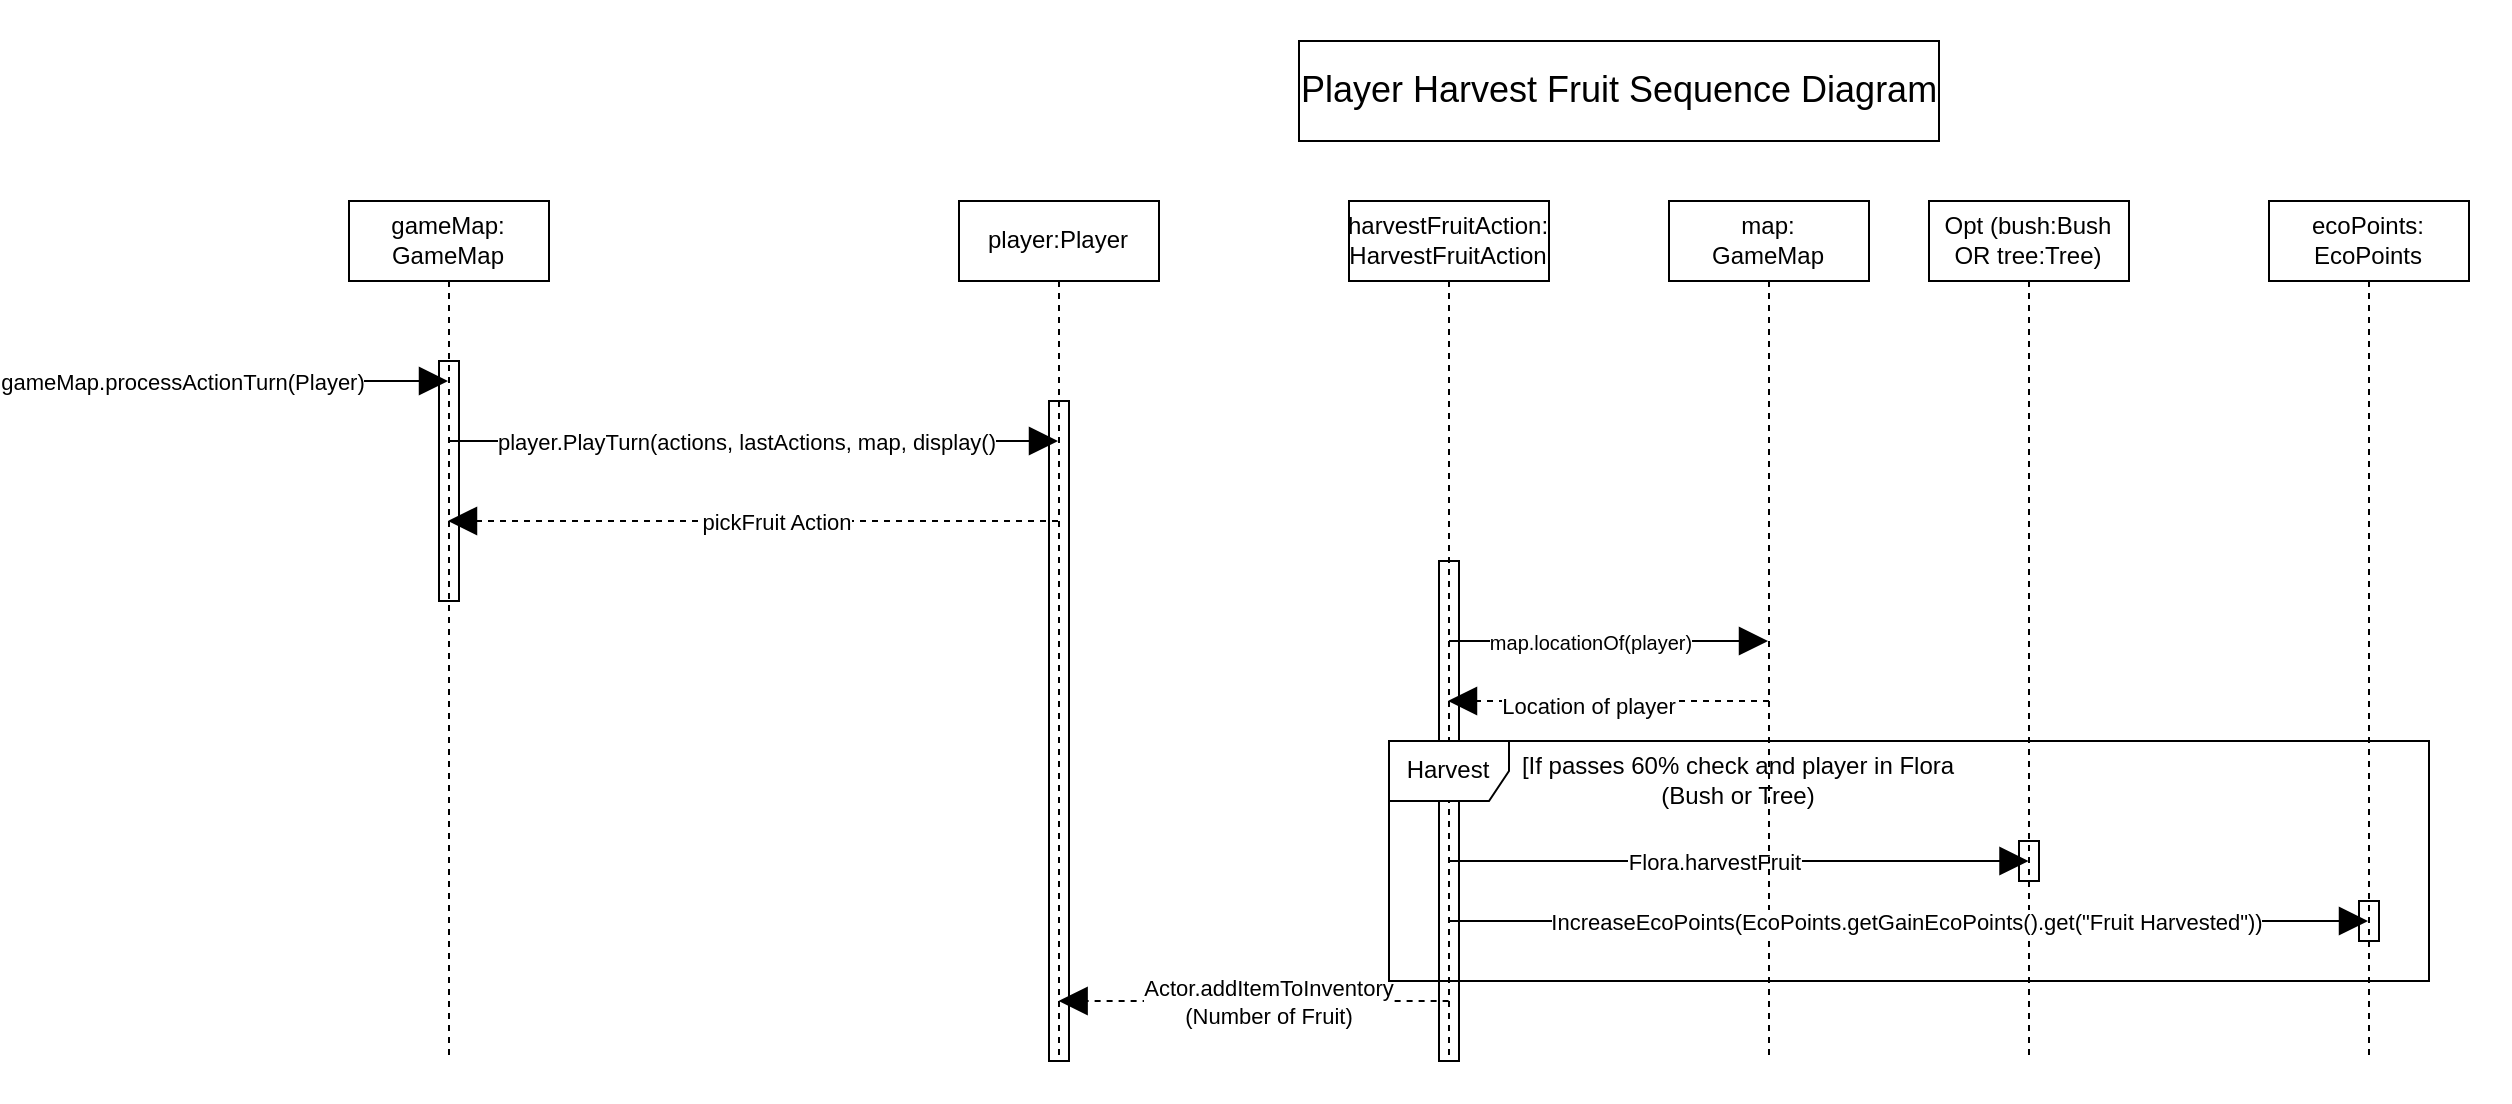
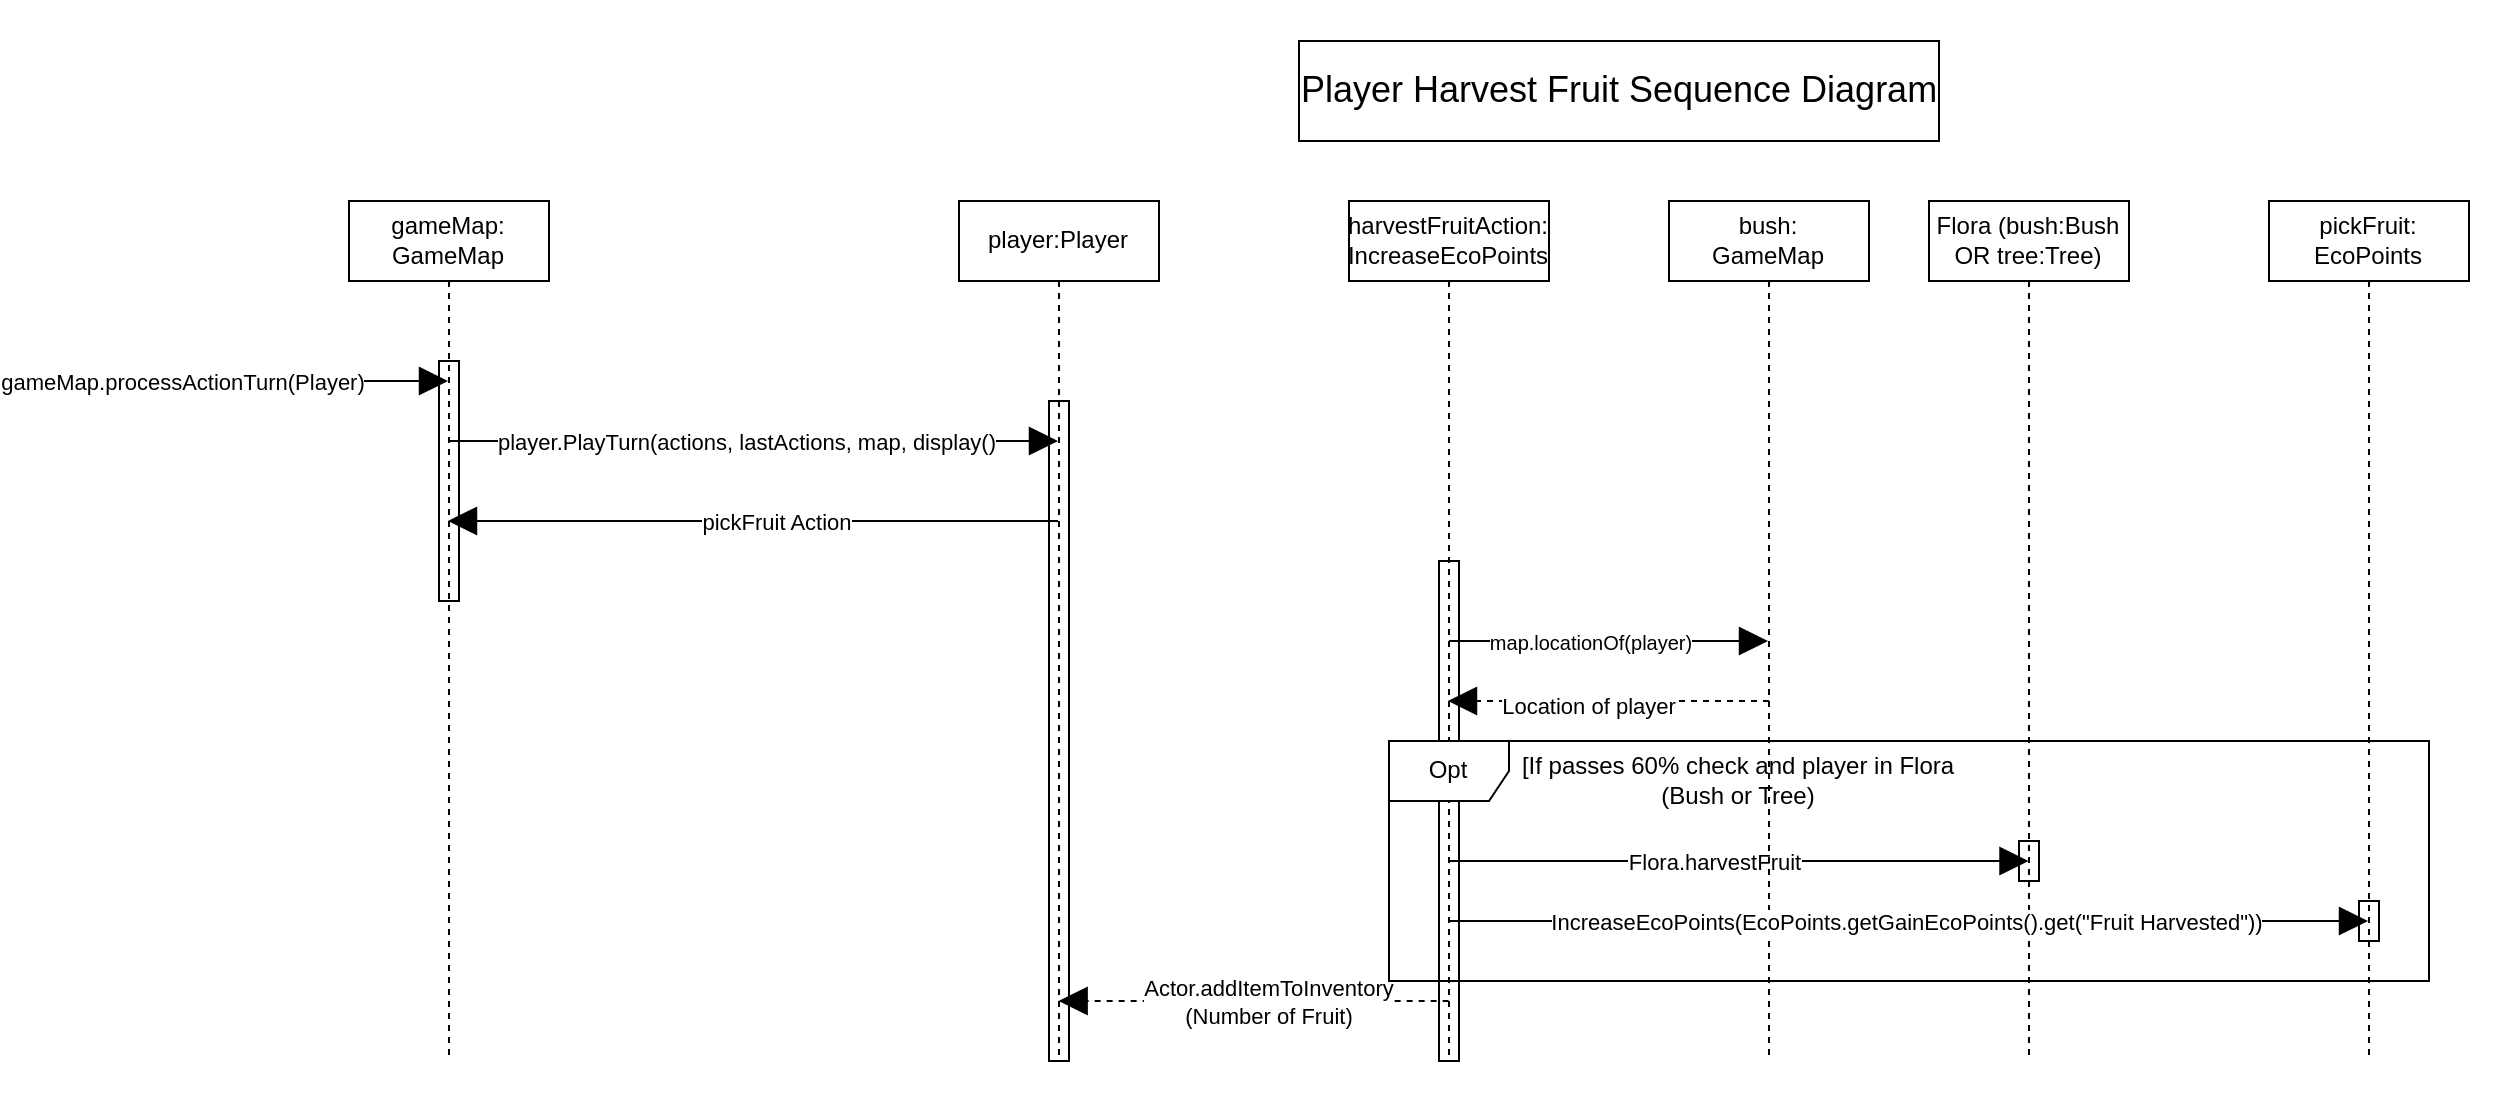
(1449, 241) -> (1449, 241)
(1769, 241) -> (1769, 241)
(2029, 241) -> (2029, 241)
(2369, 241) -> (2369, 241)
(592, 521) -> (592, 521)
(1449, 771) -> (1449, 771)
